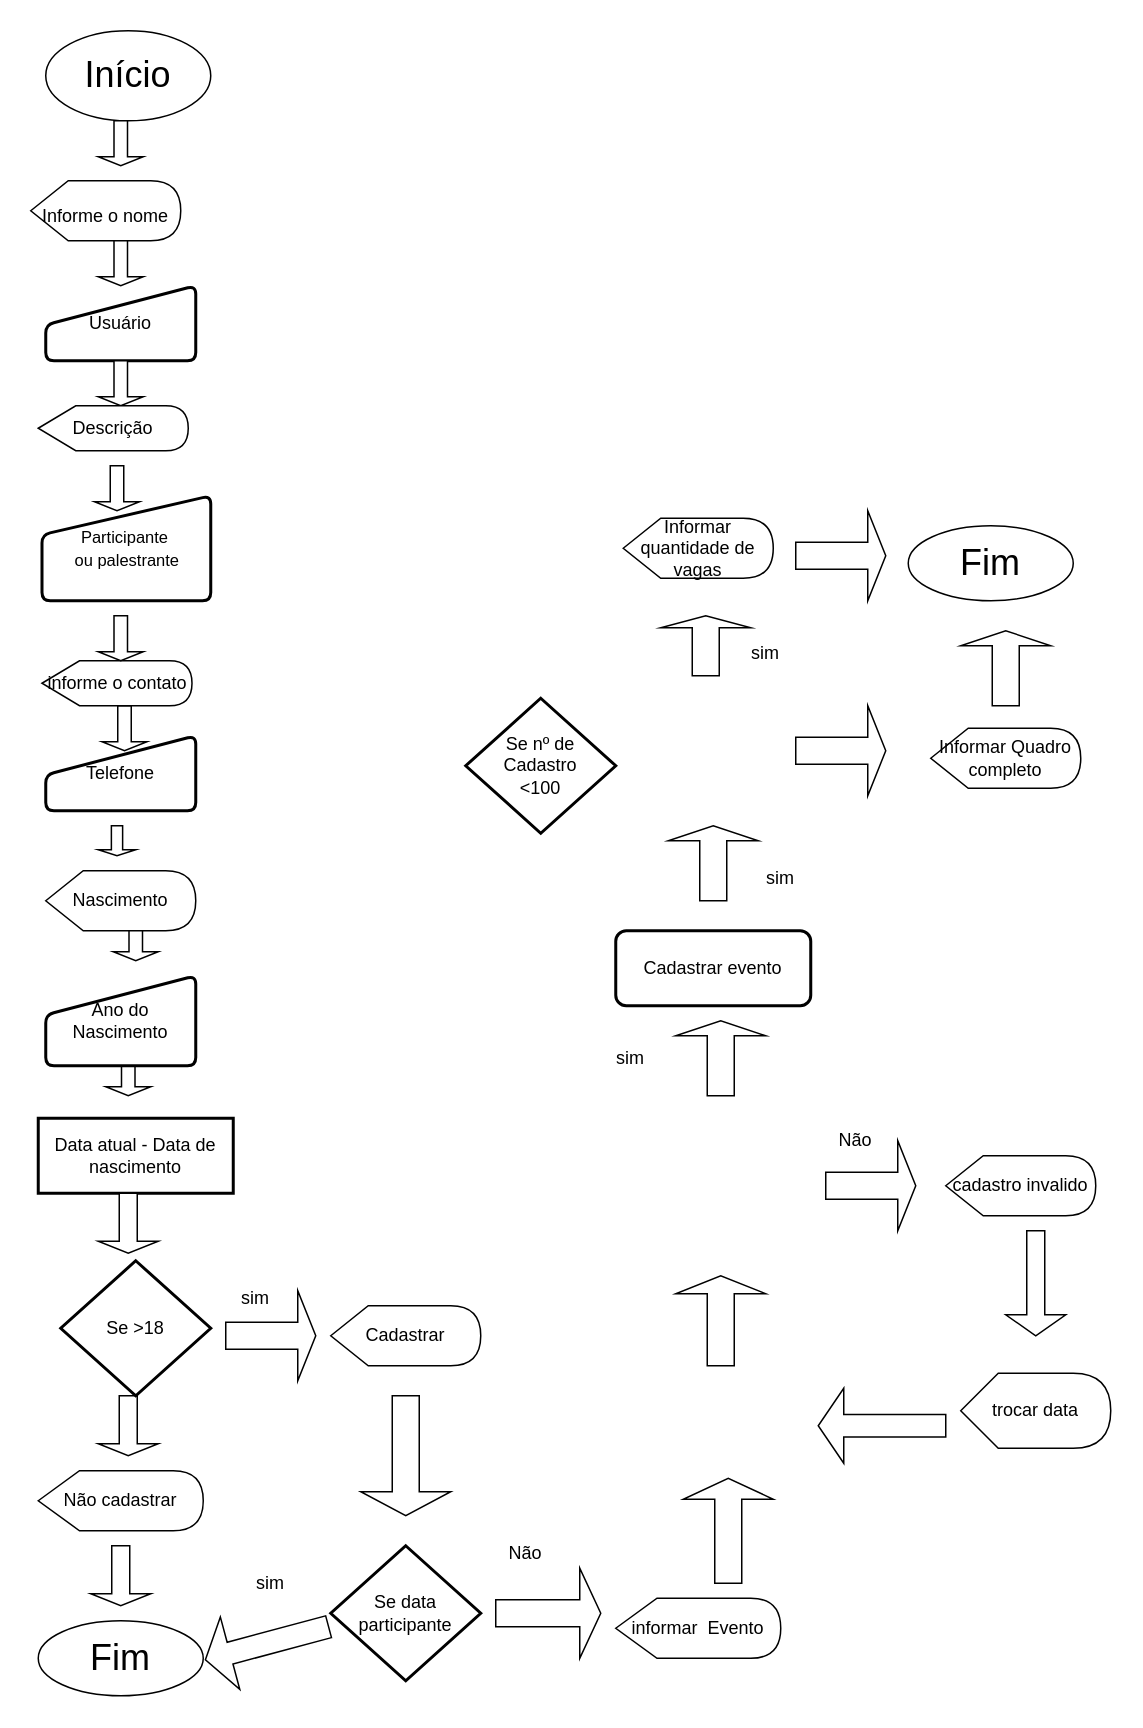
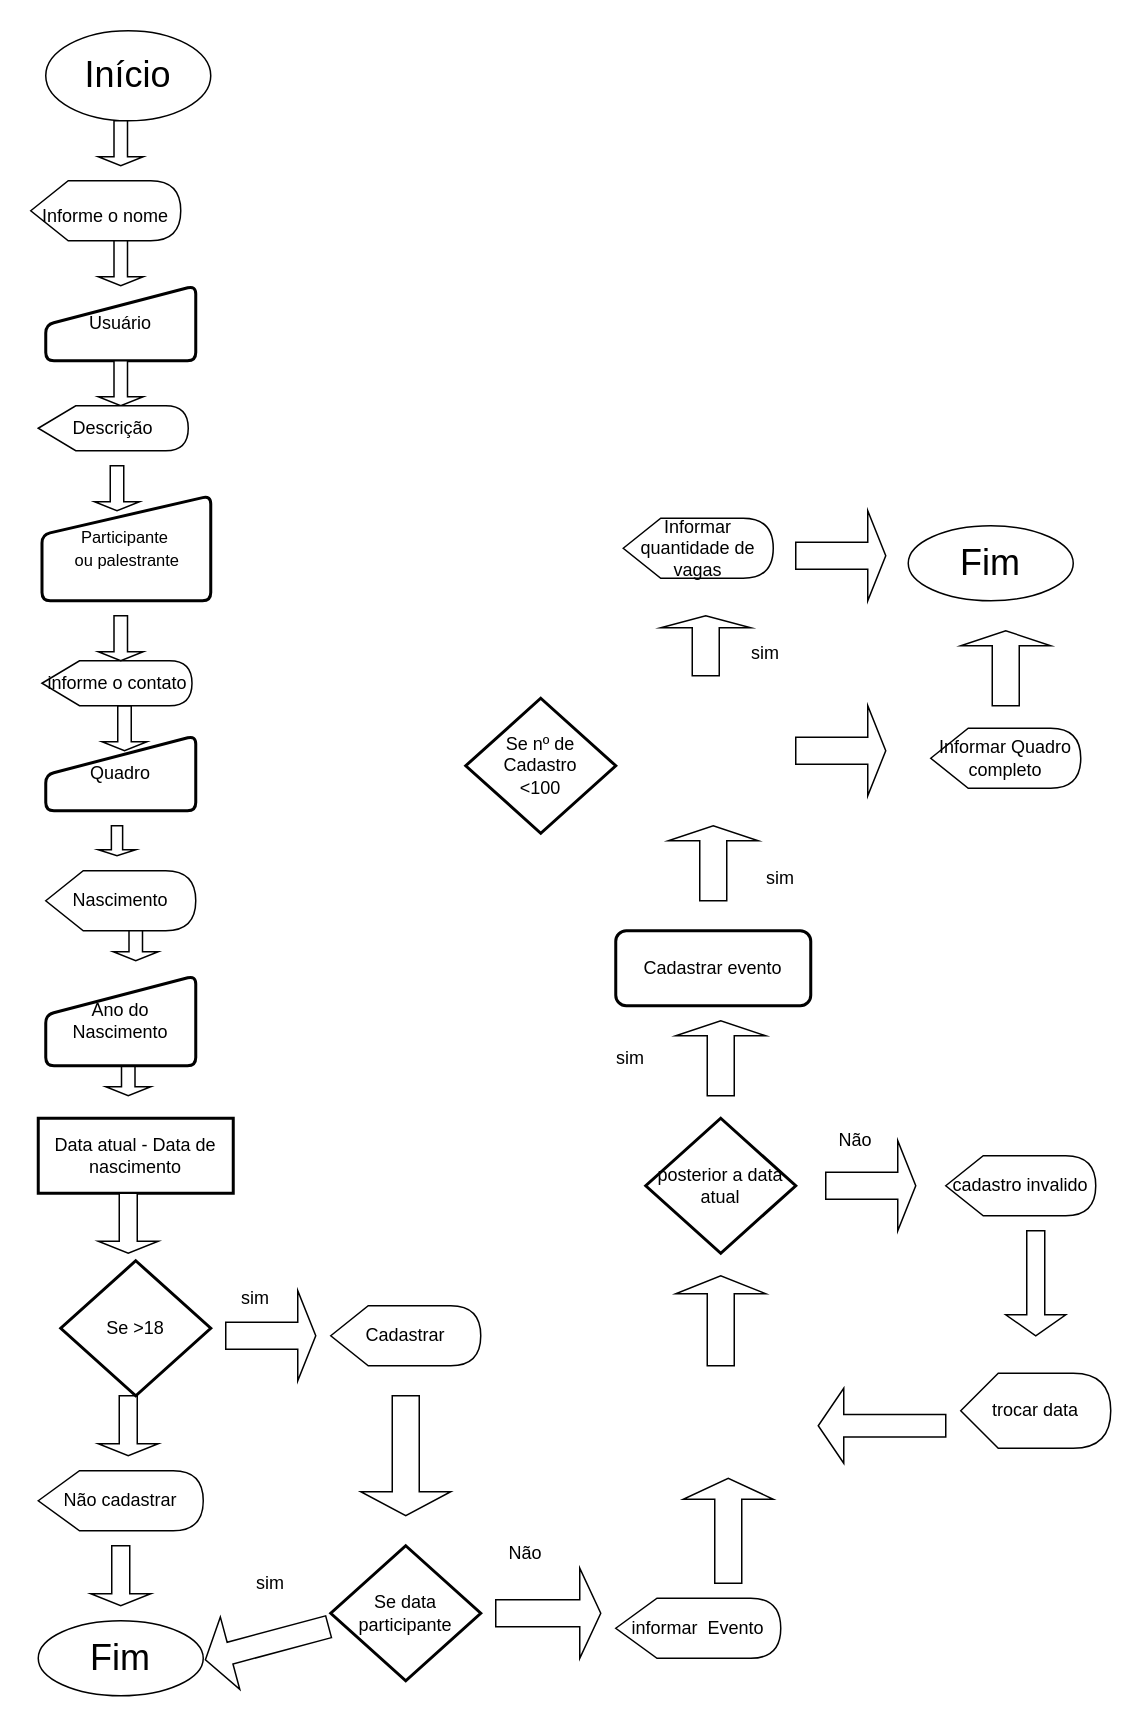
(121, 773) -> (121, 773)
none -> (721, 1186)
